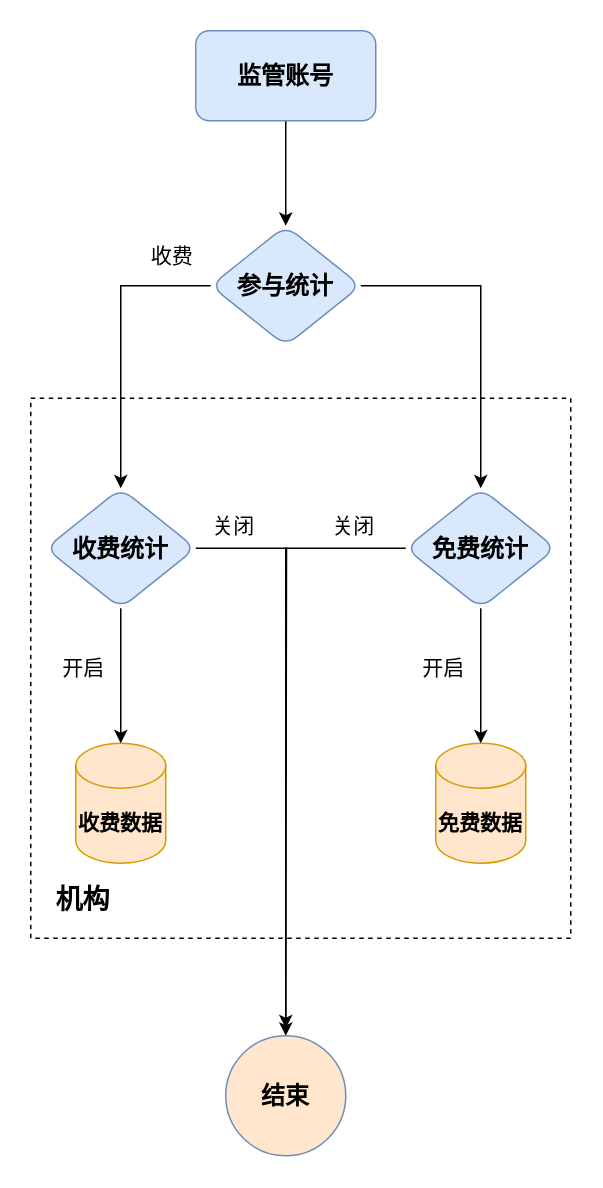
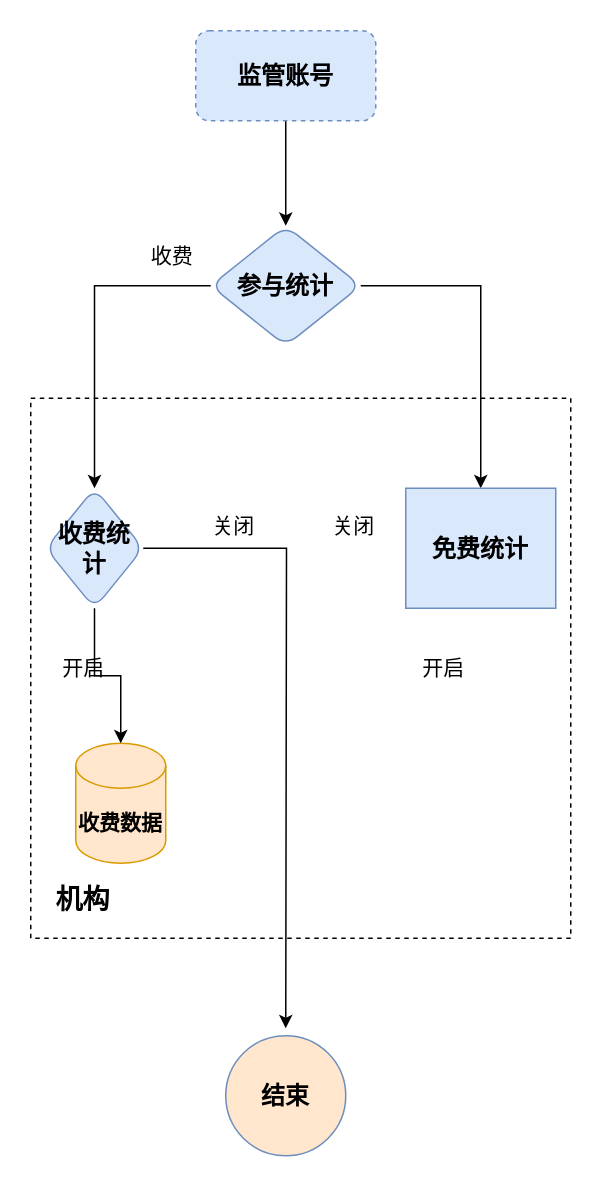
(286, 76) -> (286, 76)
(121, 548) -> (95, 548)
(348, 548) -> none
(481, 548) -> (481, 548)
(481, 670) -> none
(481, 803) -> none
